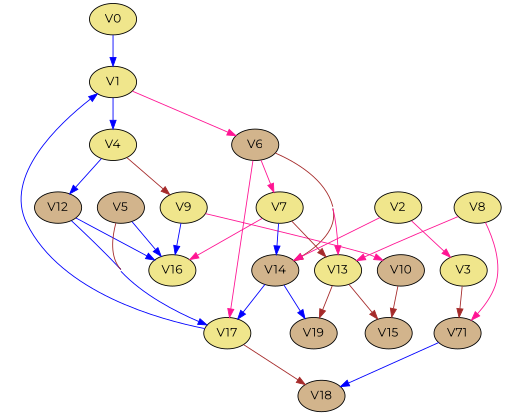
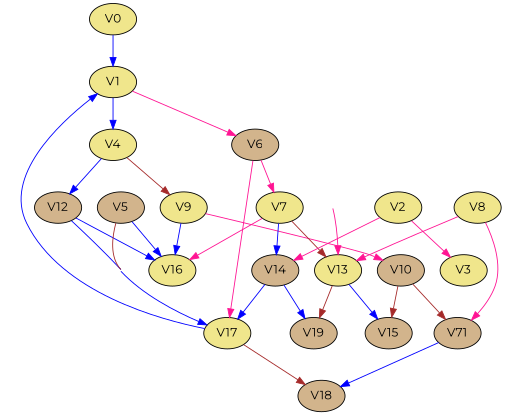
(310, 174) -> none
(361, 298) -> (361, 298)
(461, 298) -> (426, 299)
